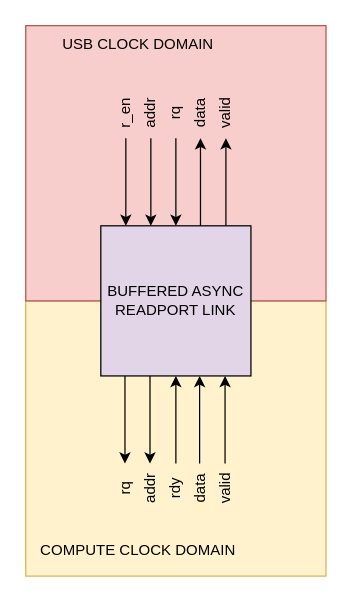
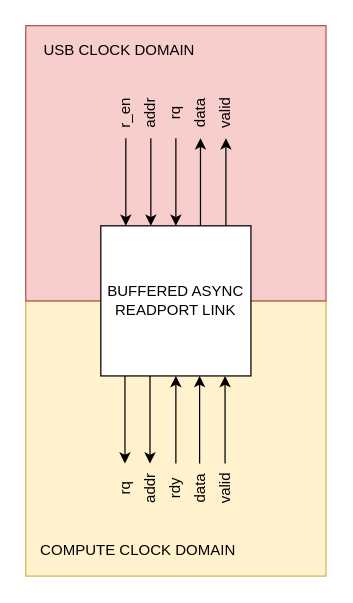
(138, 44) -> (119, 51)
(176, 301) -> (176, 301)
